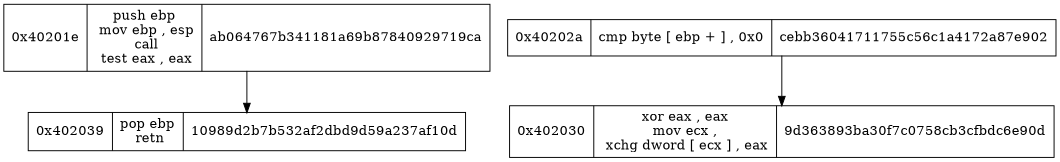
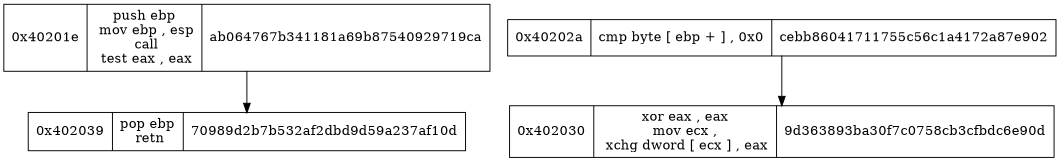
(346, 37) -> (346, 37)
(914, 37) -> (914, 37)
(324, 131) -> (324, 131)
